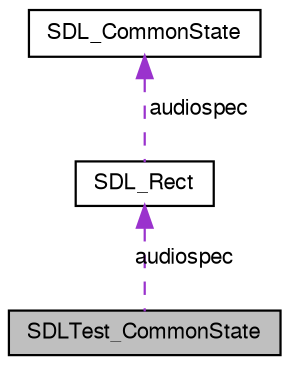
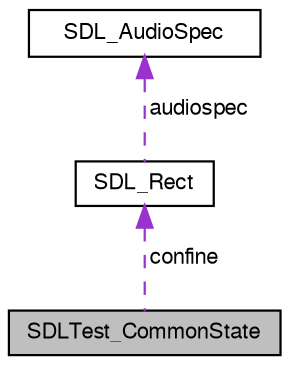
(145, 33) -> (145, 33)
(183, 258) -> (183, 258)
